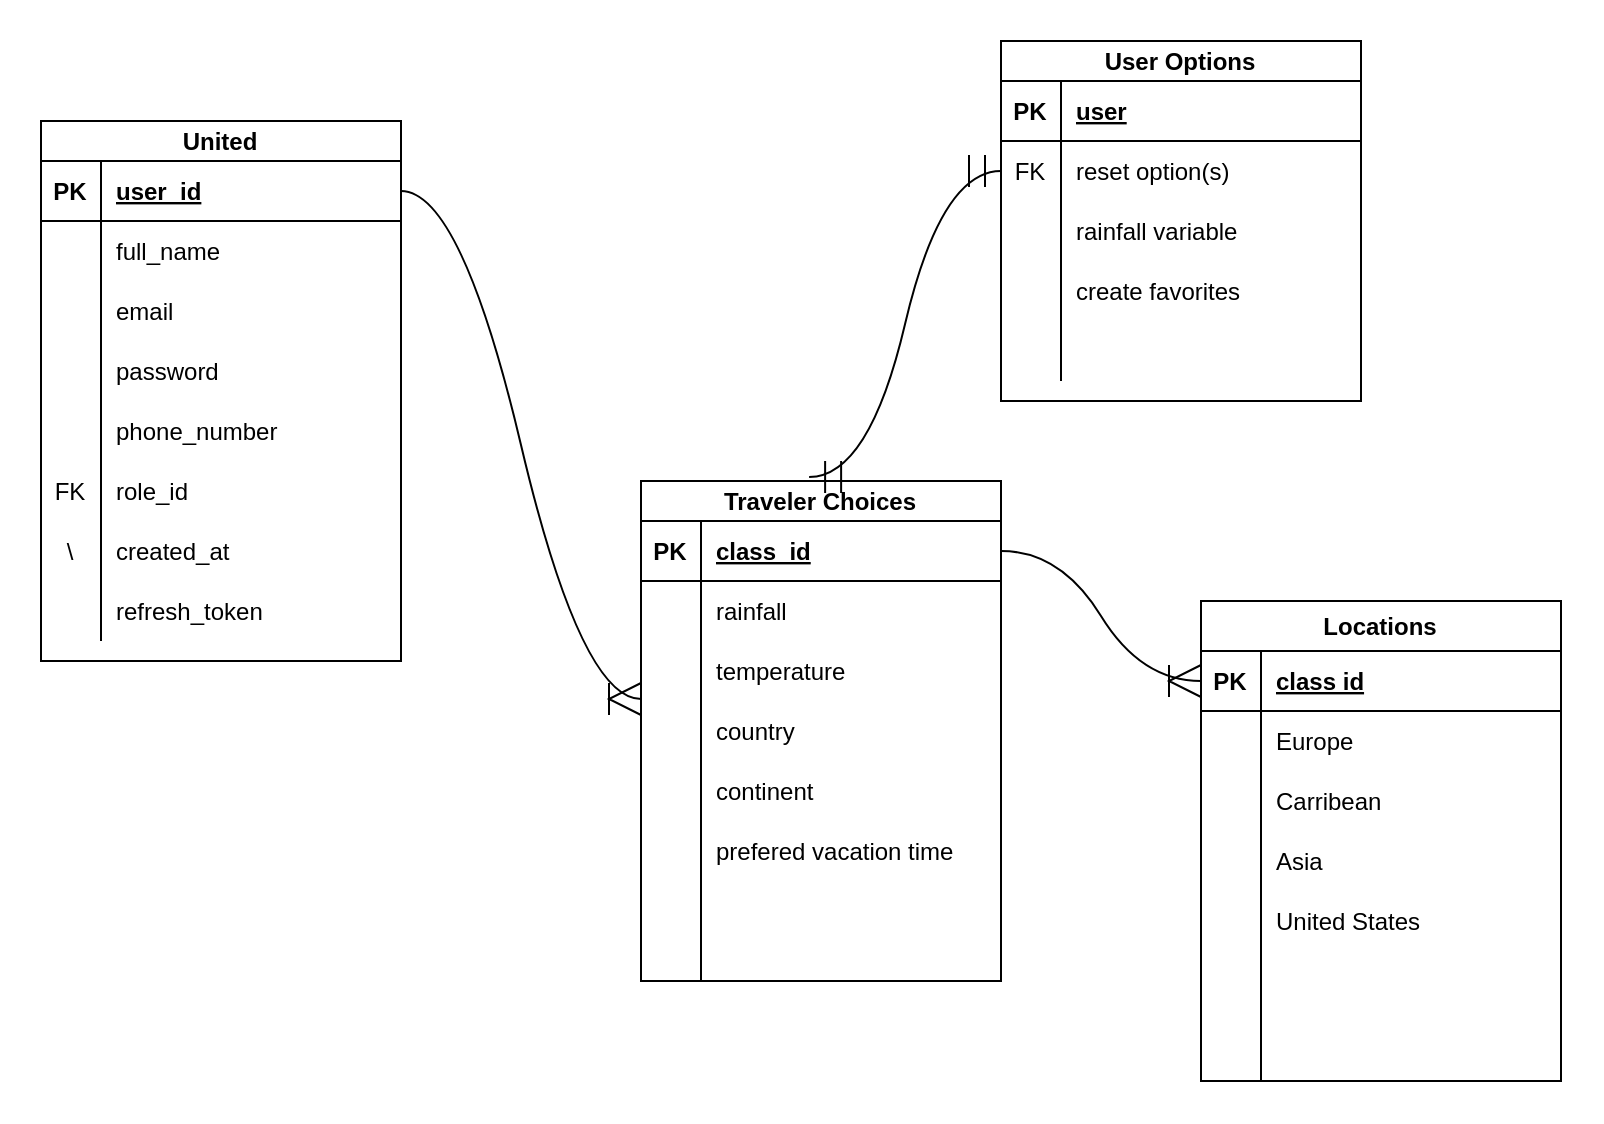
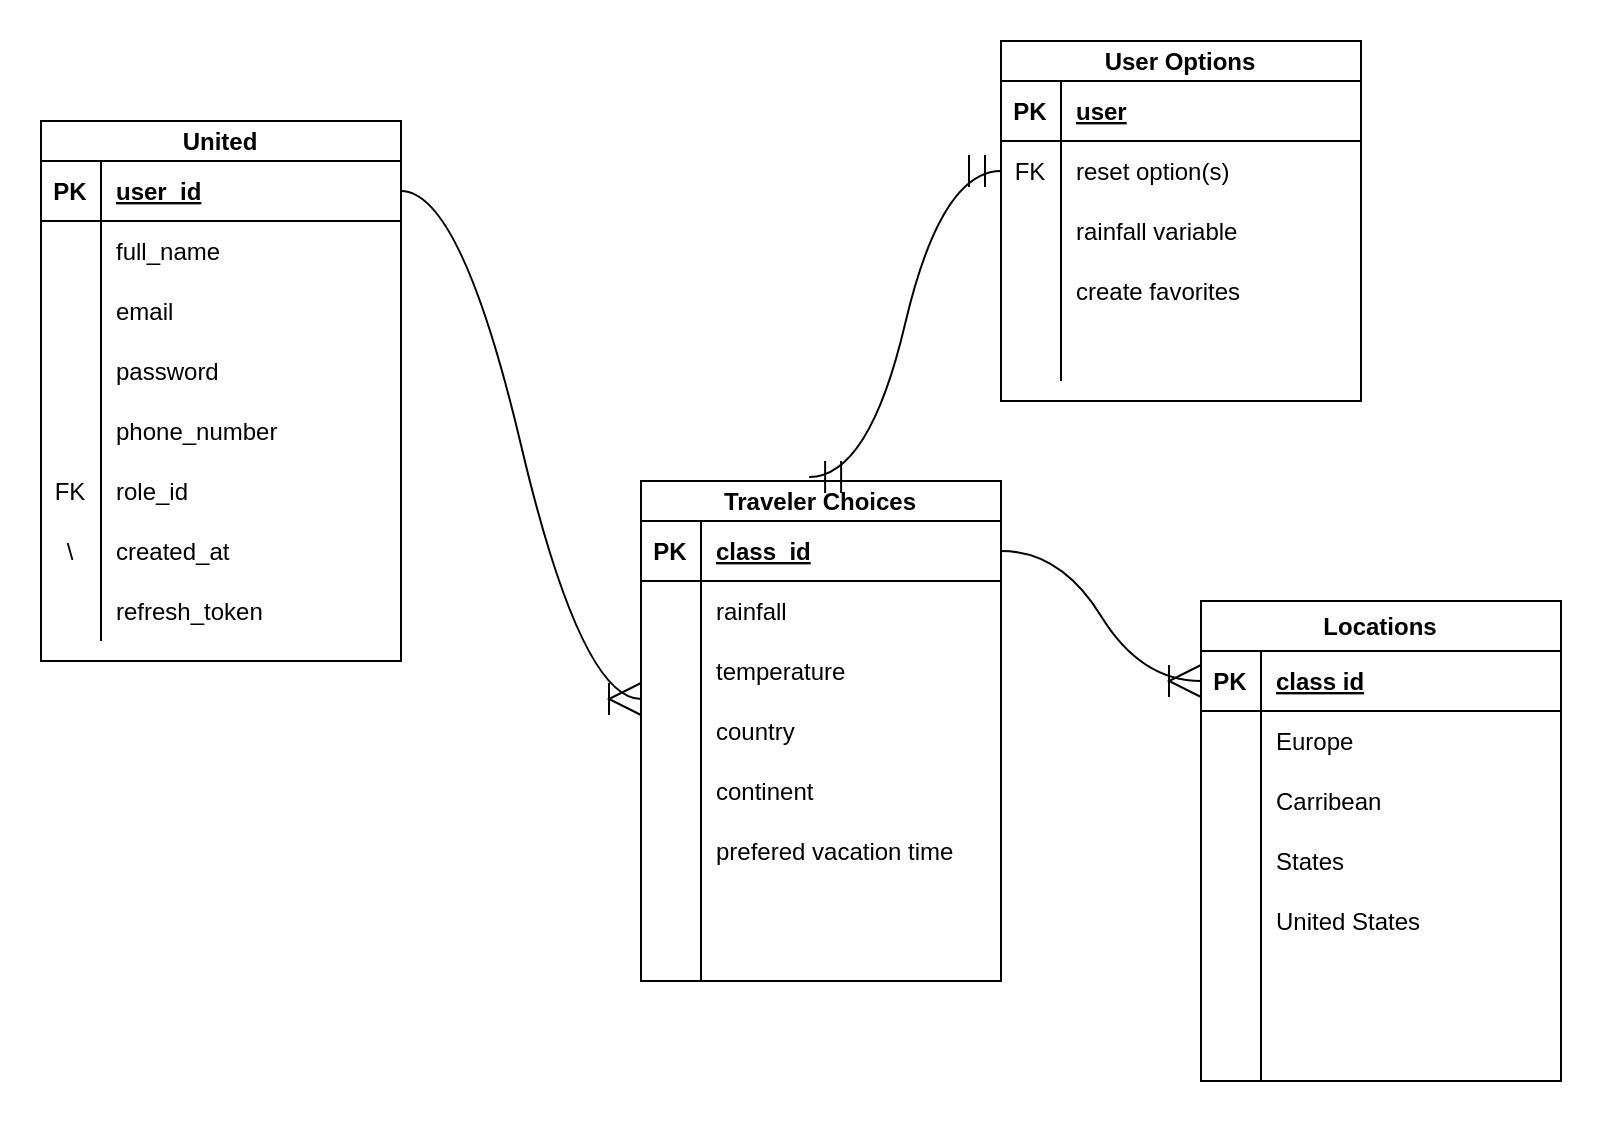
(1300, 862) -> (1316, 862)
